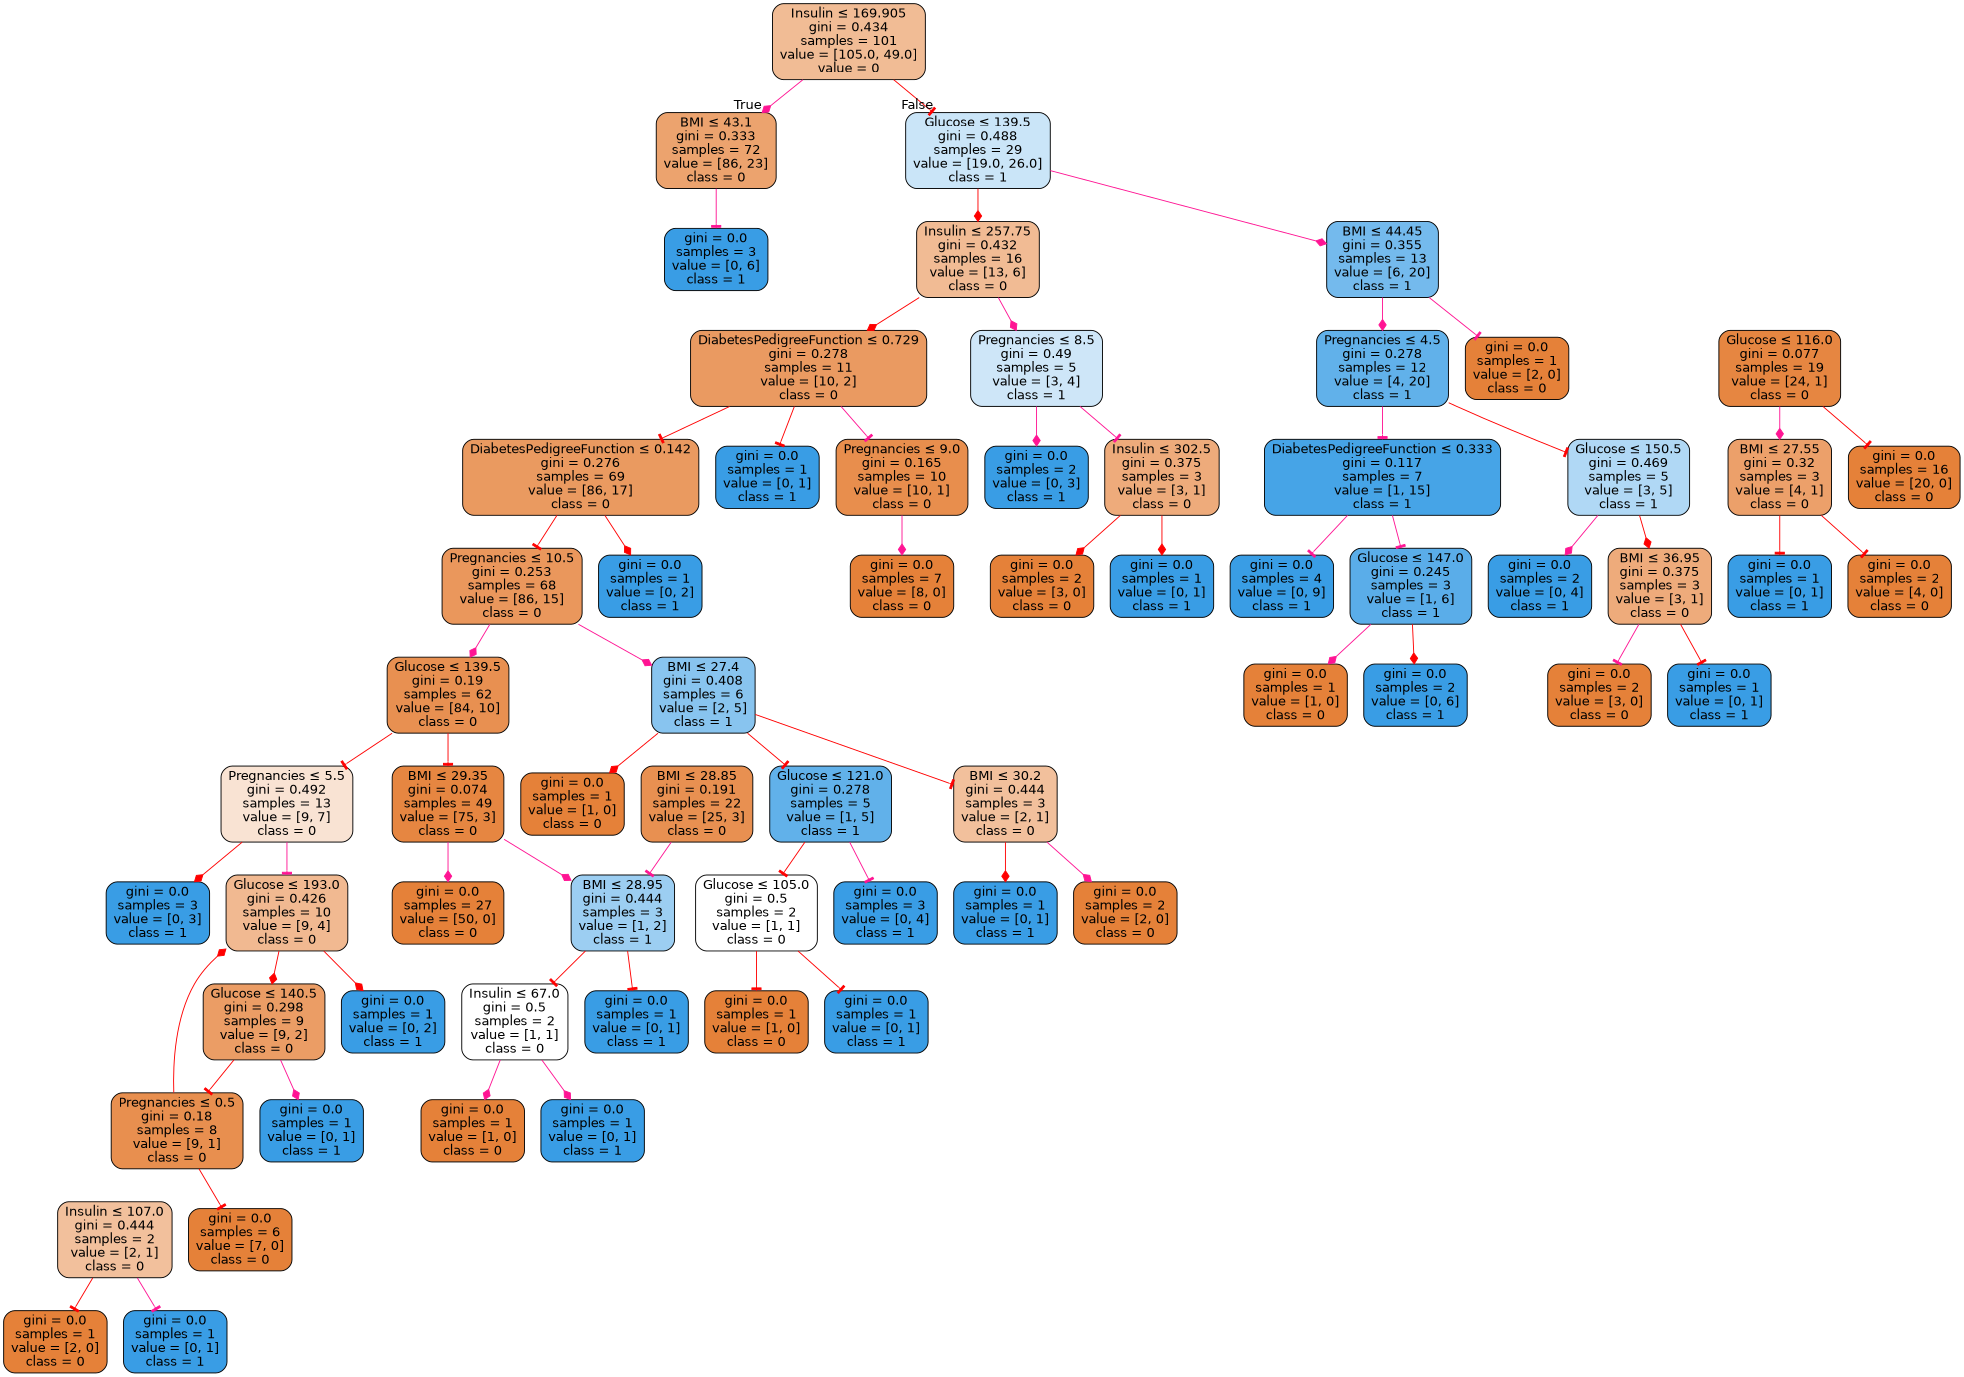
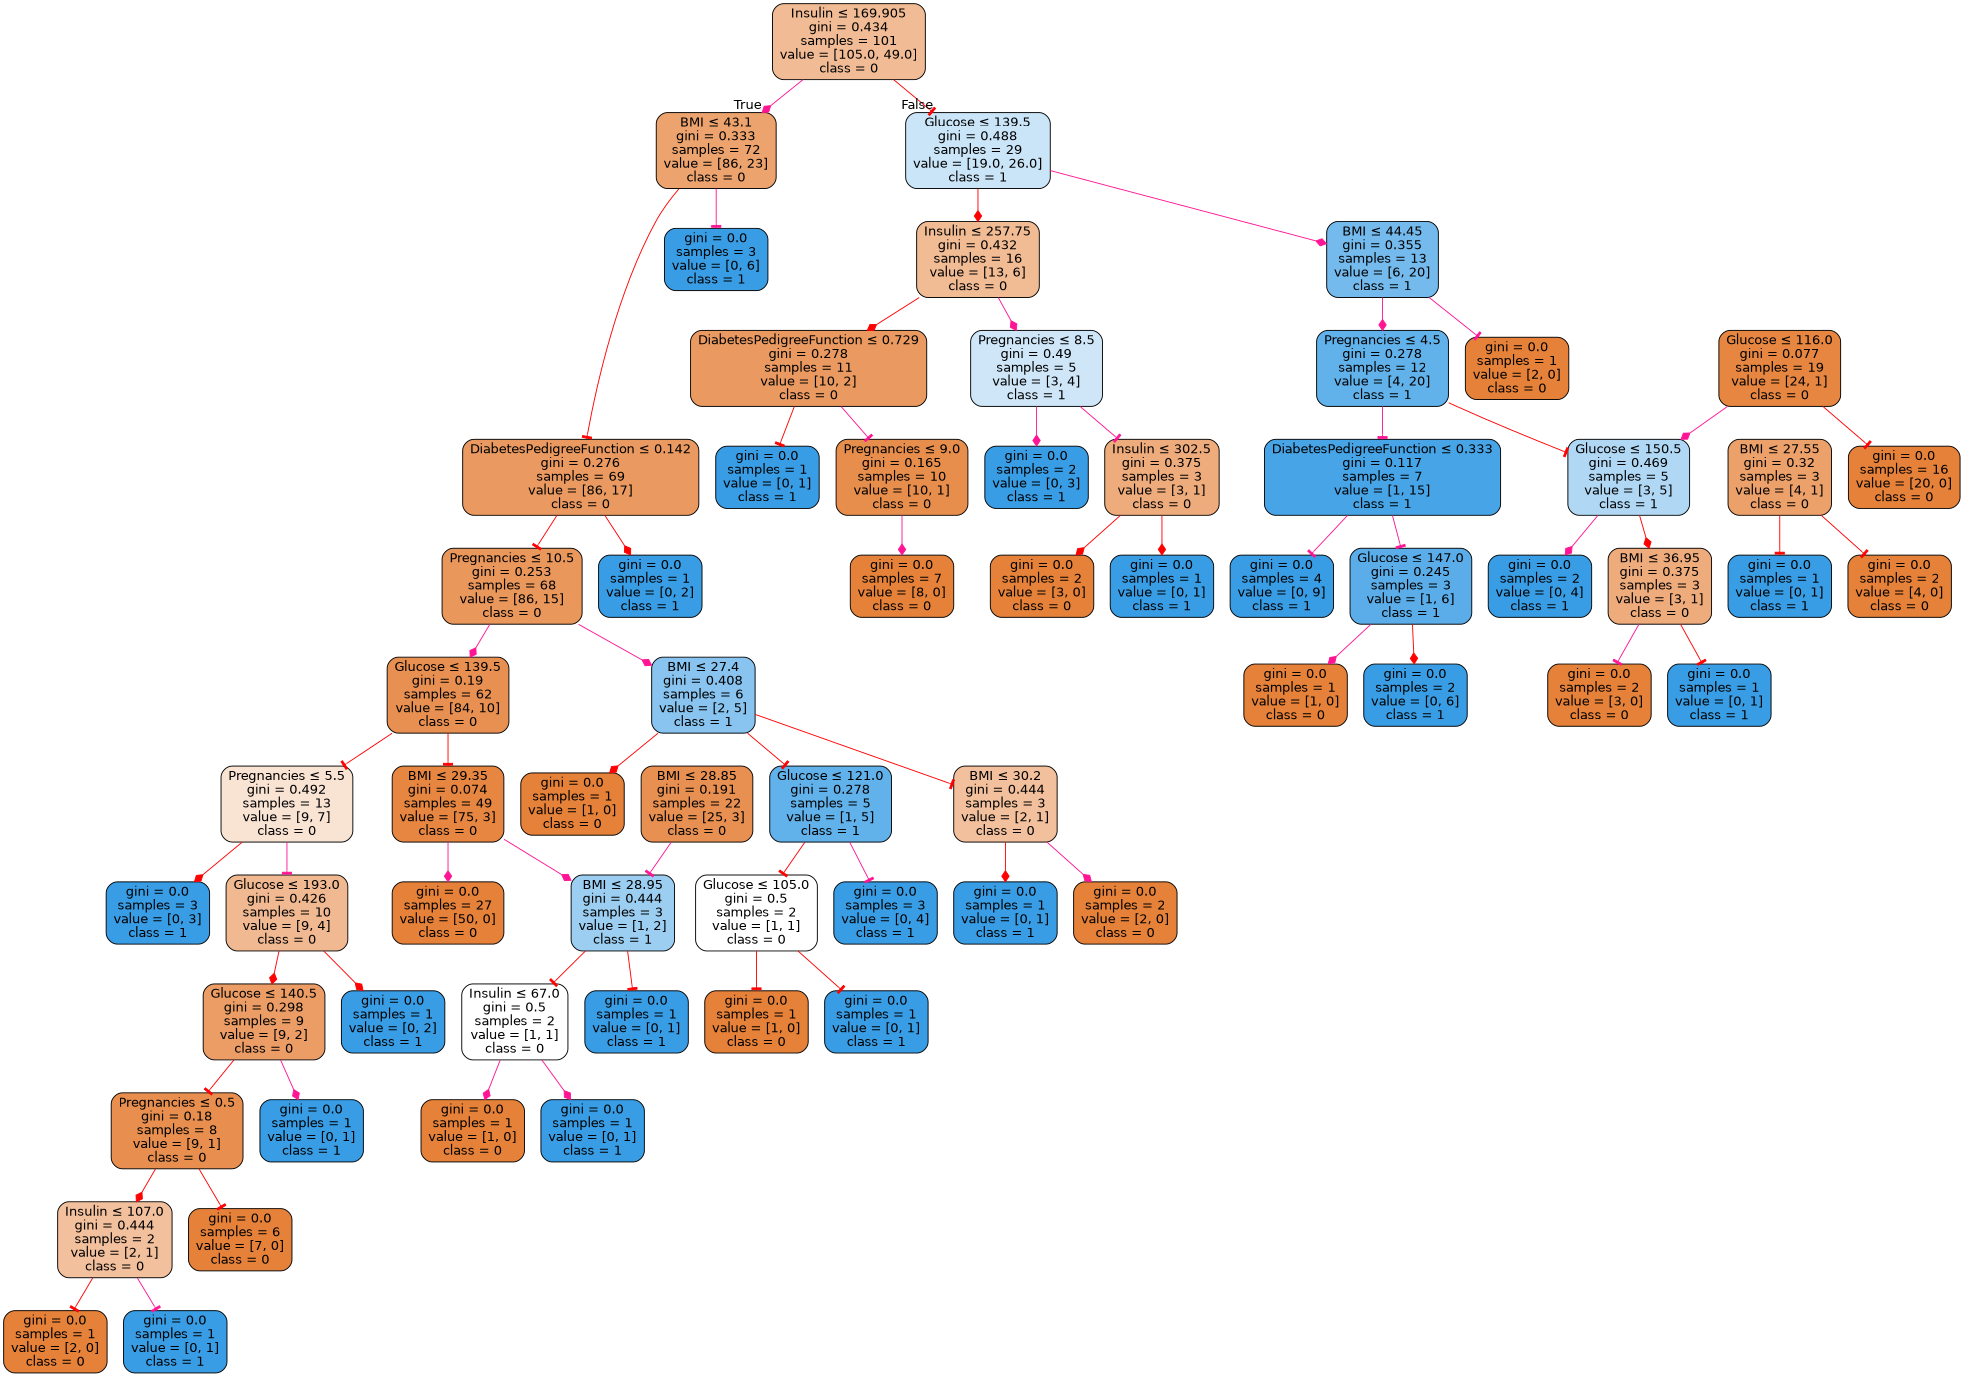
(849, 69) -> (849, 69)
(1780, 417) -> (1709, 420)
(697, 422) -> (620, 306)
(181, 1019) -> (149, 1180)
